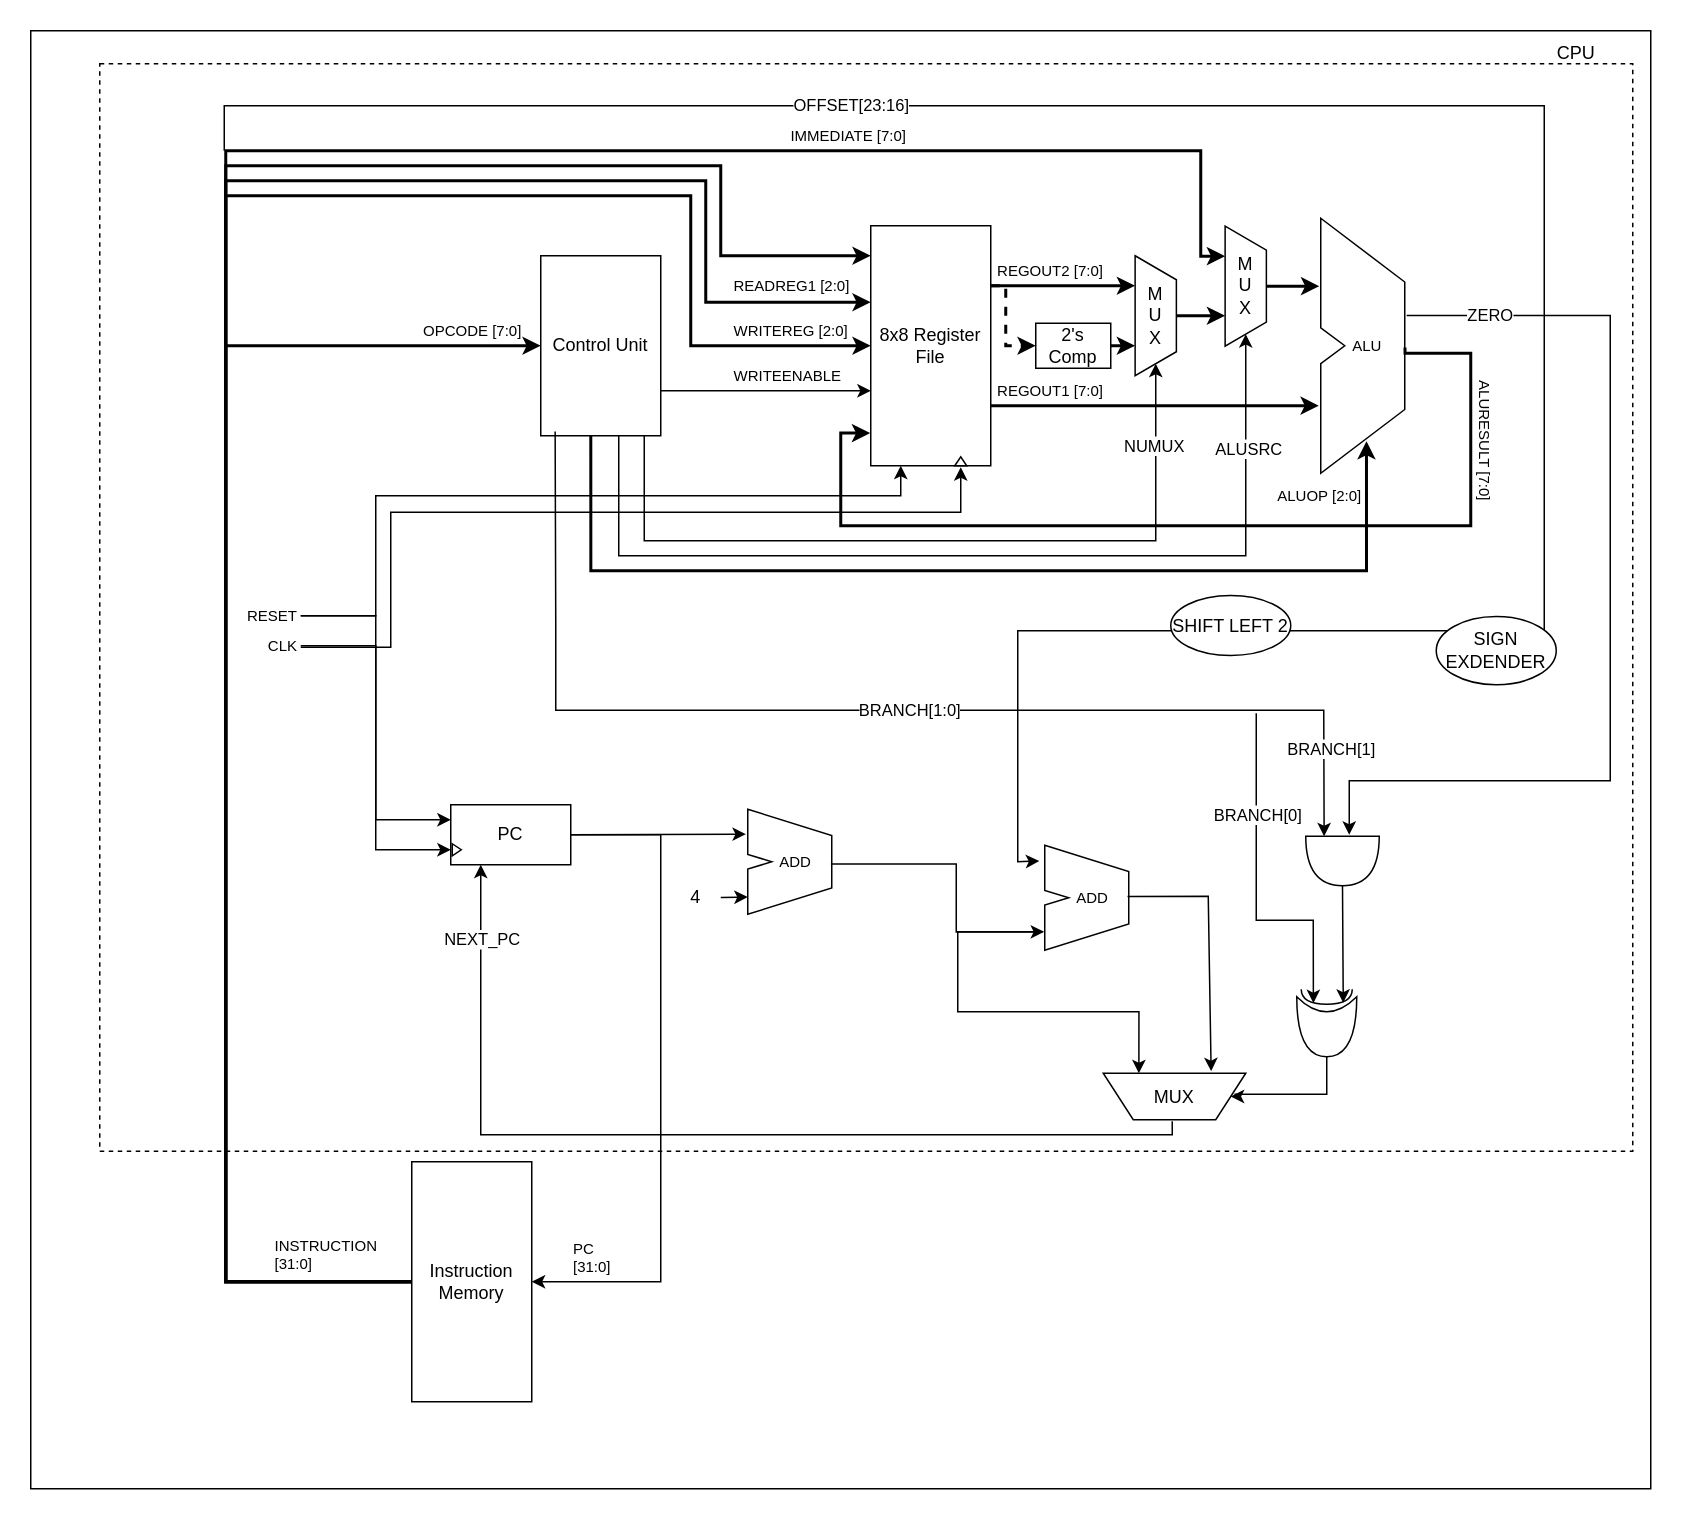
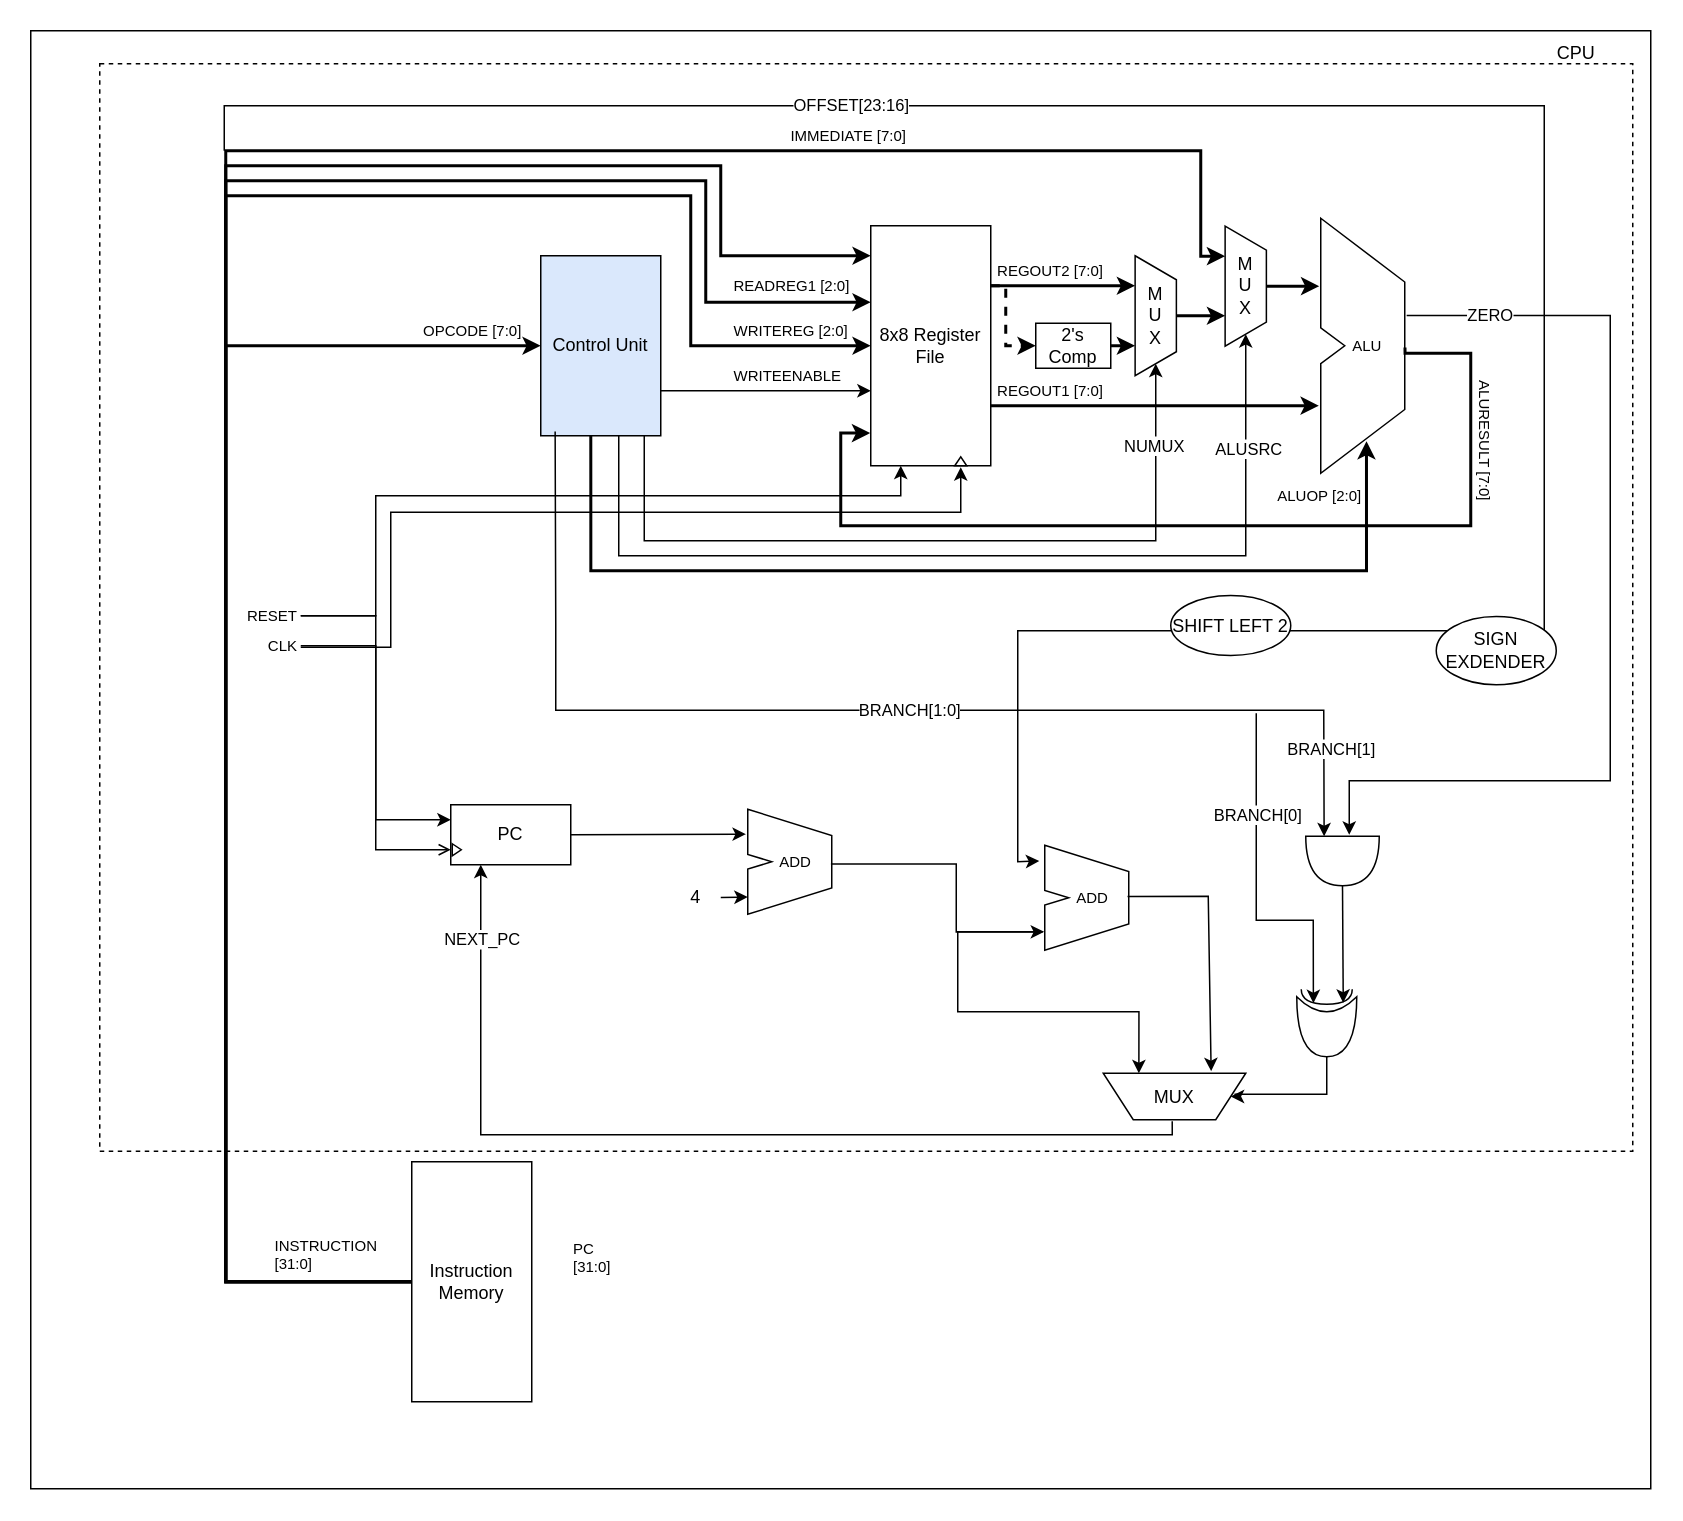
(601, 346) -> (601, 346)
(439, 850) -> (441, 850)
(661, 1119) -> none
